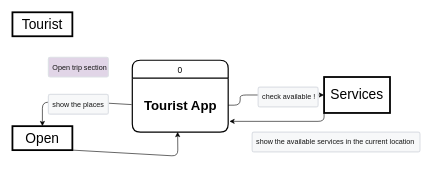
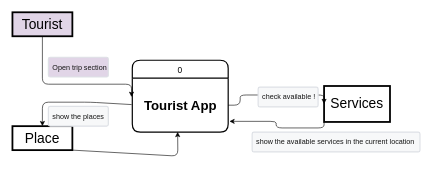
(42, 24) -> (42, 24)
none -> (63, 84)
(357, 95) -> (357, 104)
(78, 104) -> (78, 116)
(42, 138) -> (42, 138)
